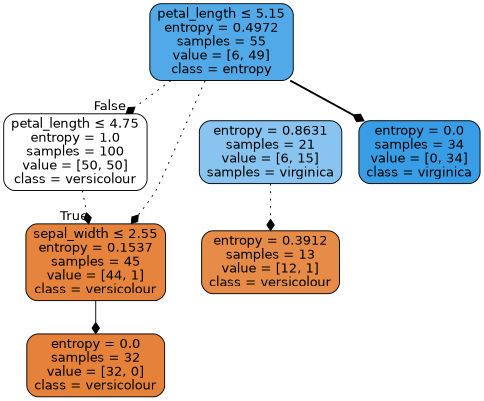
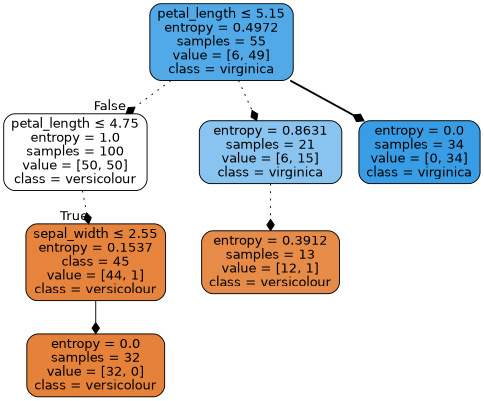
(222, 69) -> (222, 69)
(175, 150) -> (245, 95)
(271, 173) -> (271, 173)
(96, 262) -> (96, 262)
